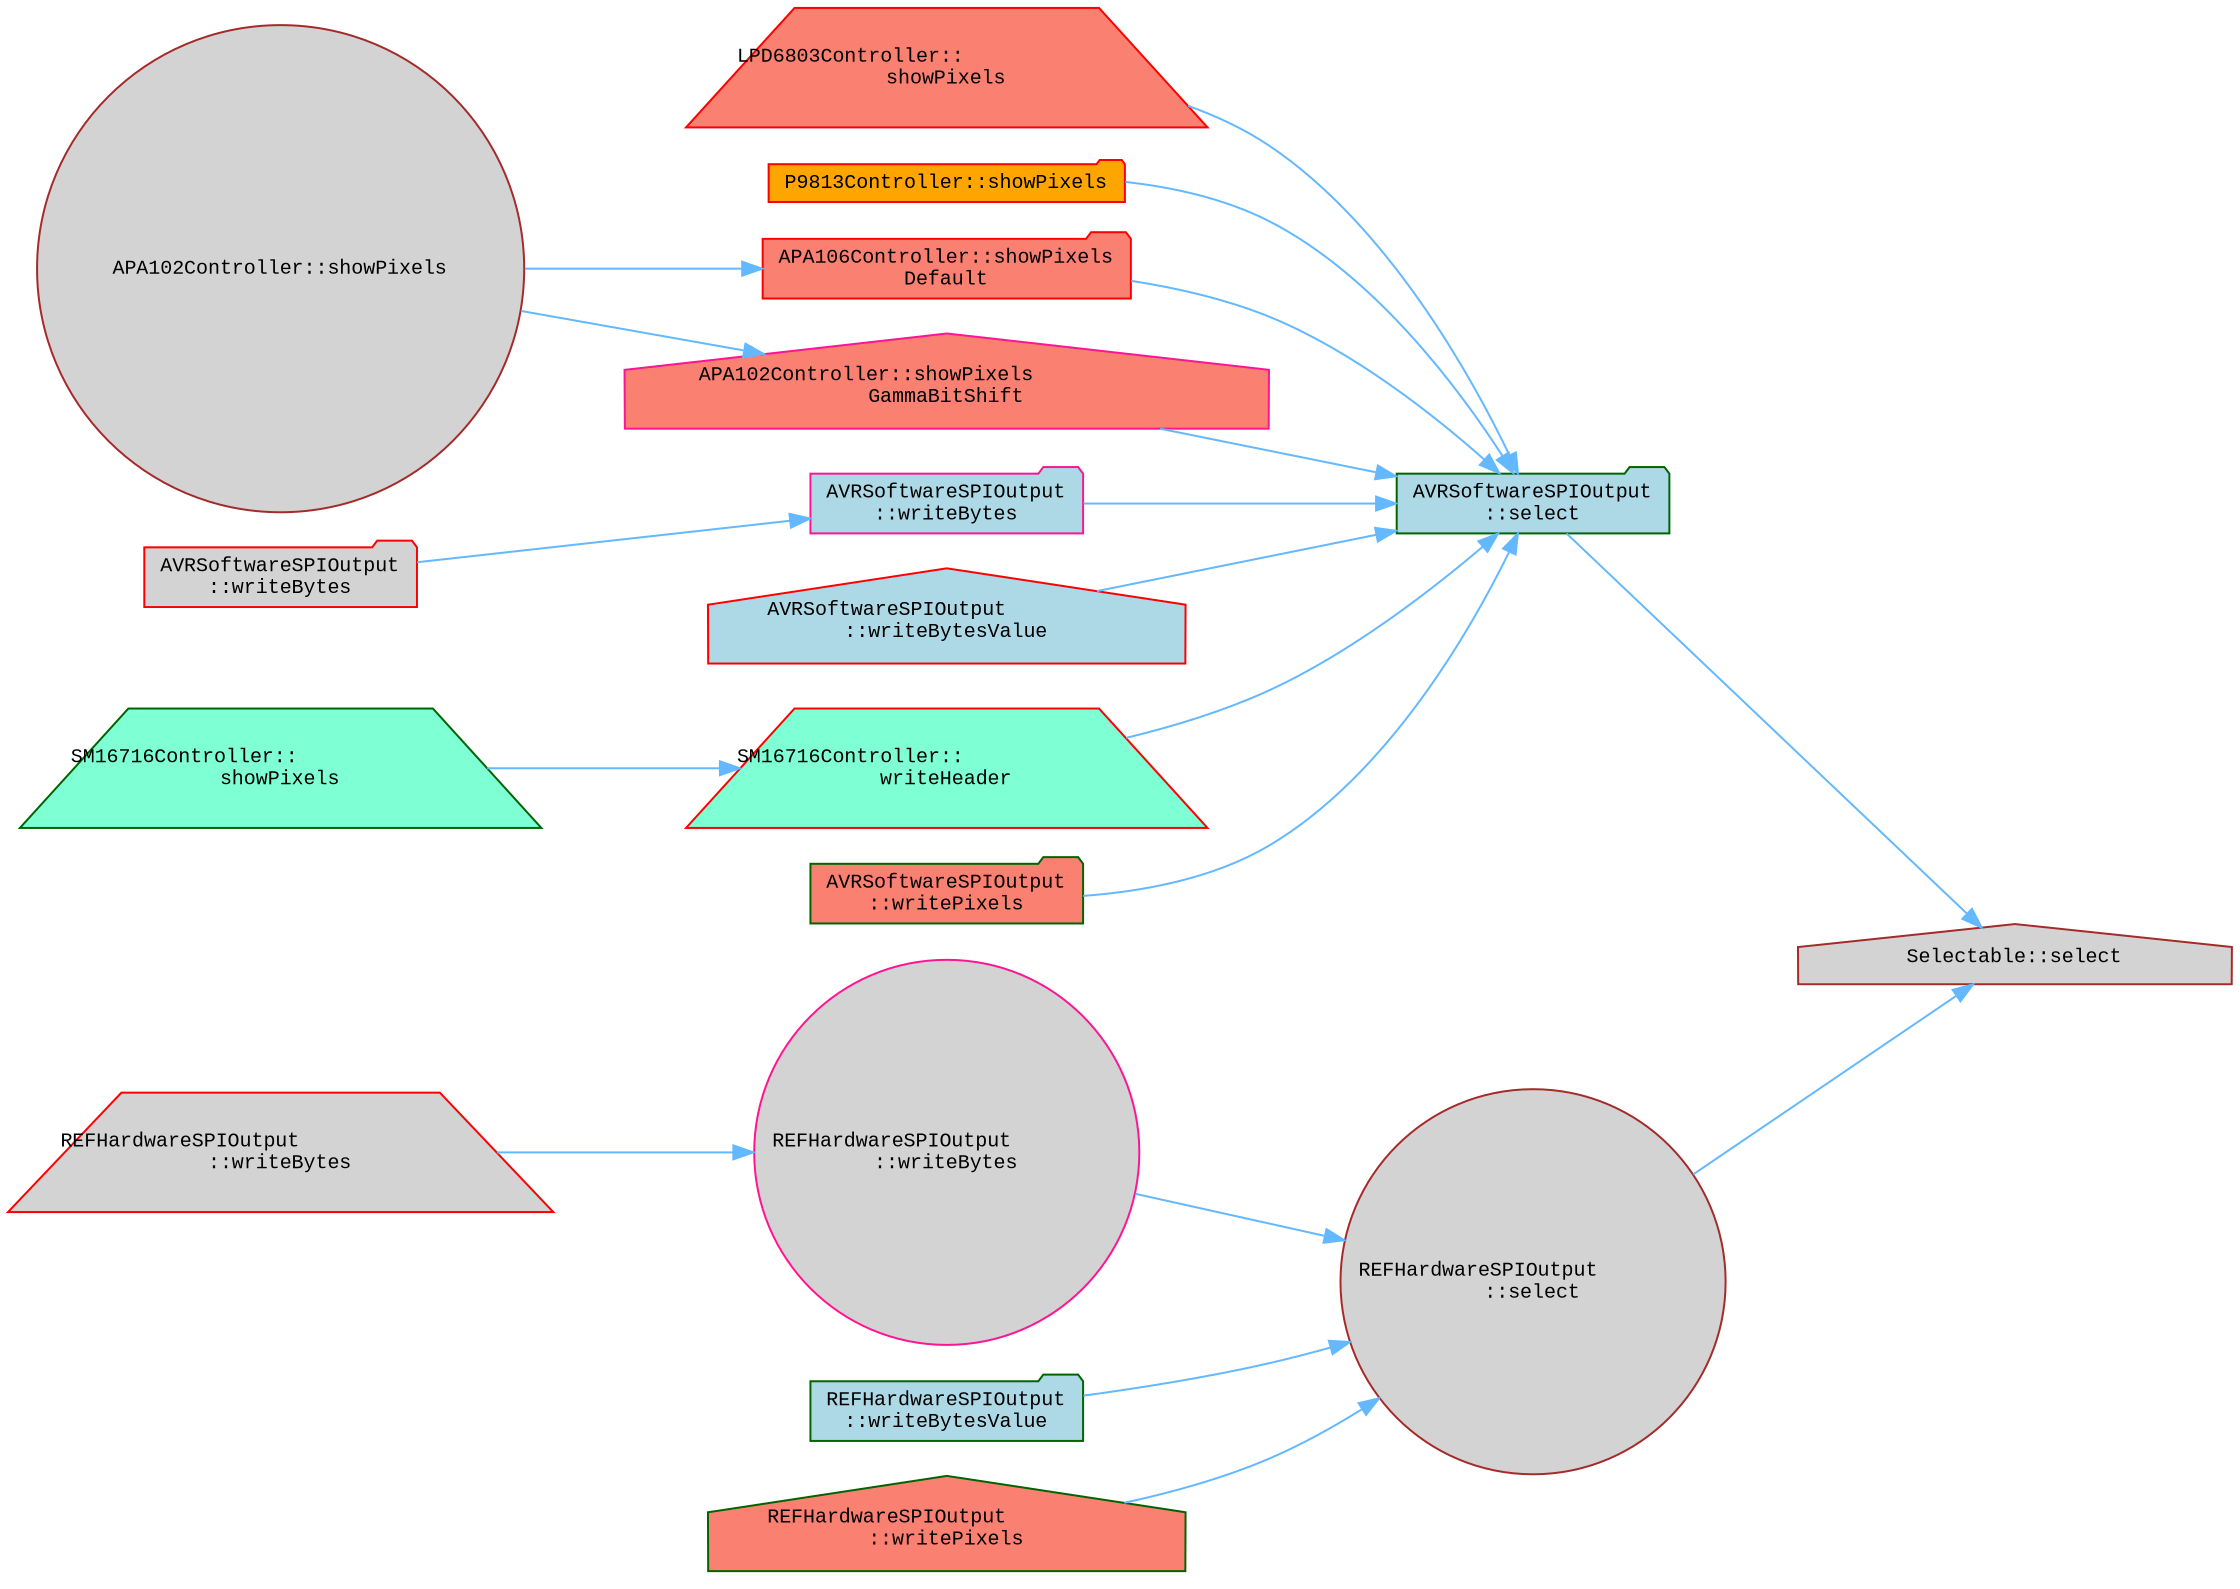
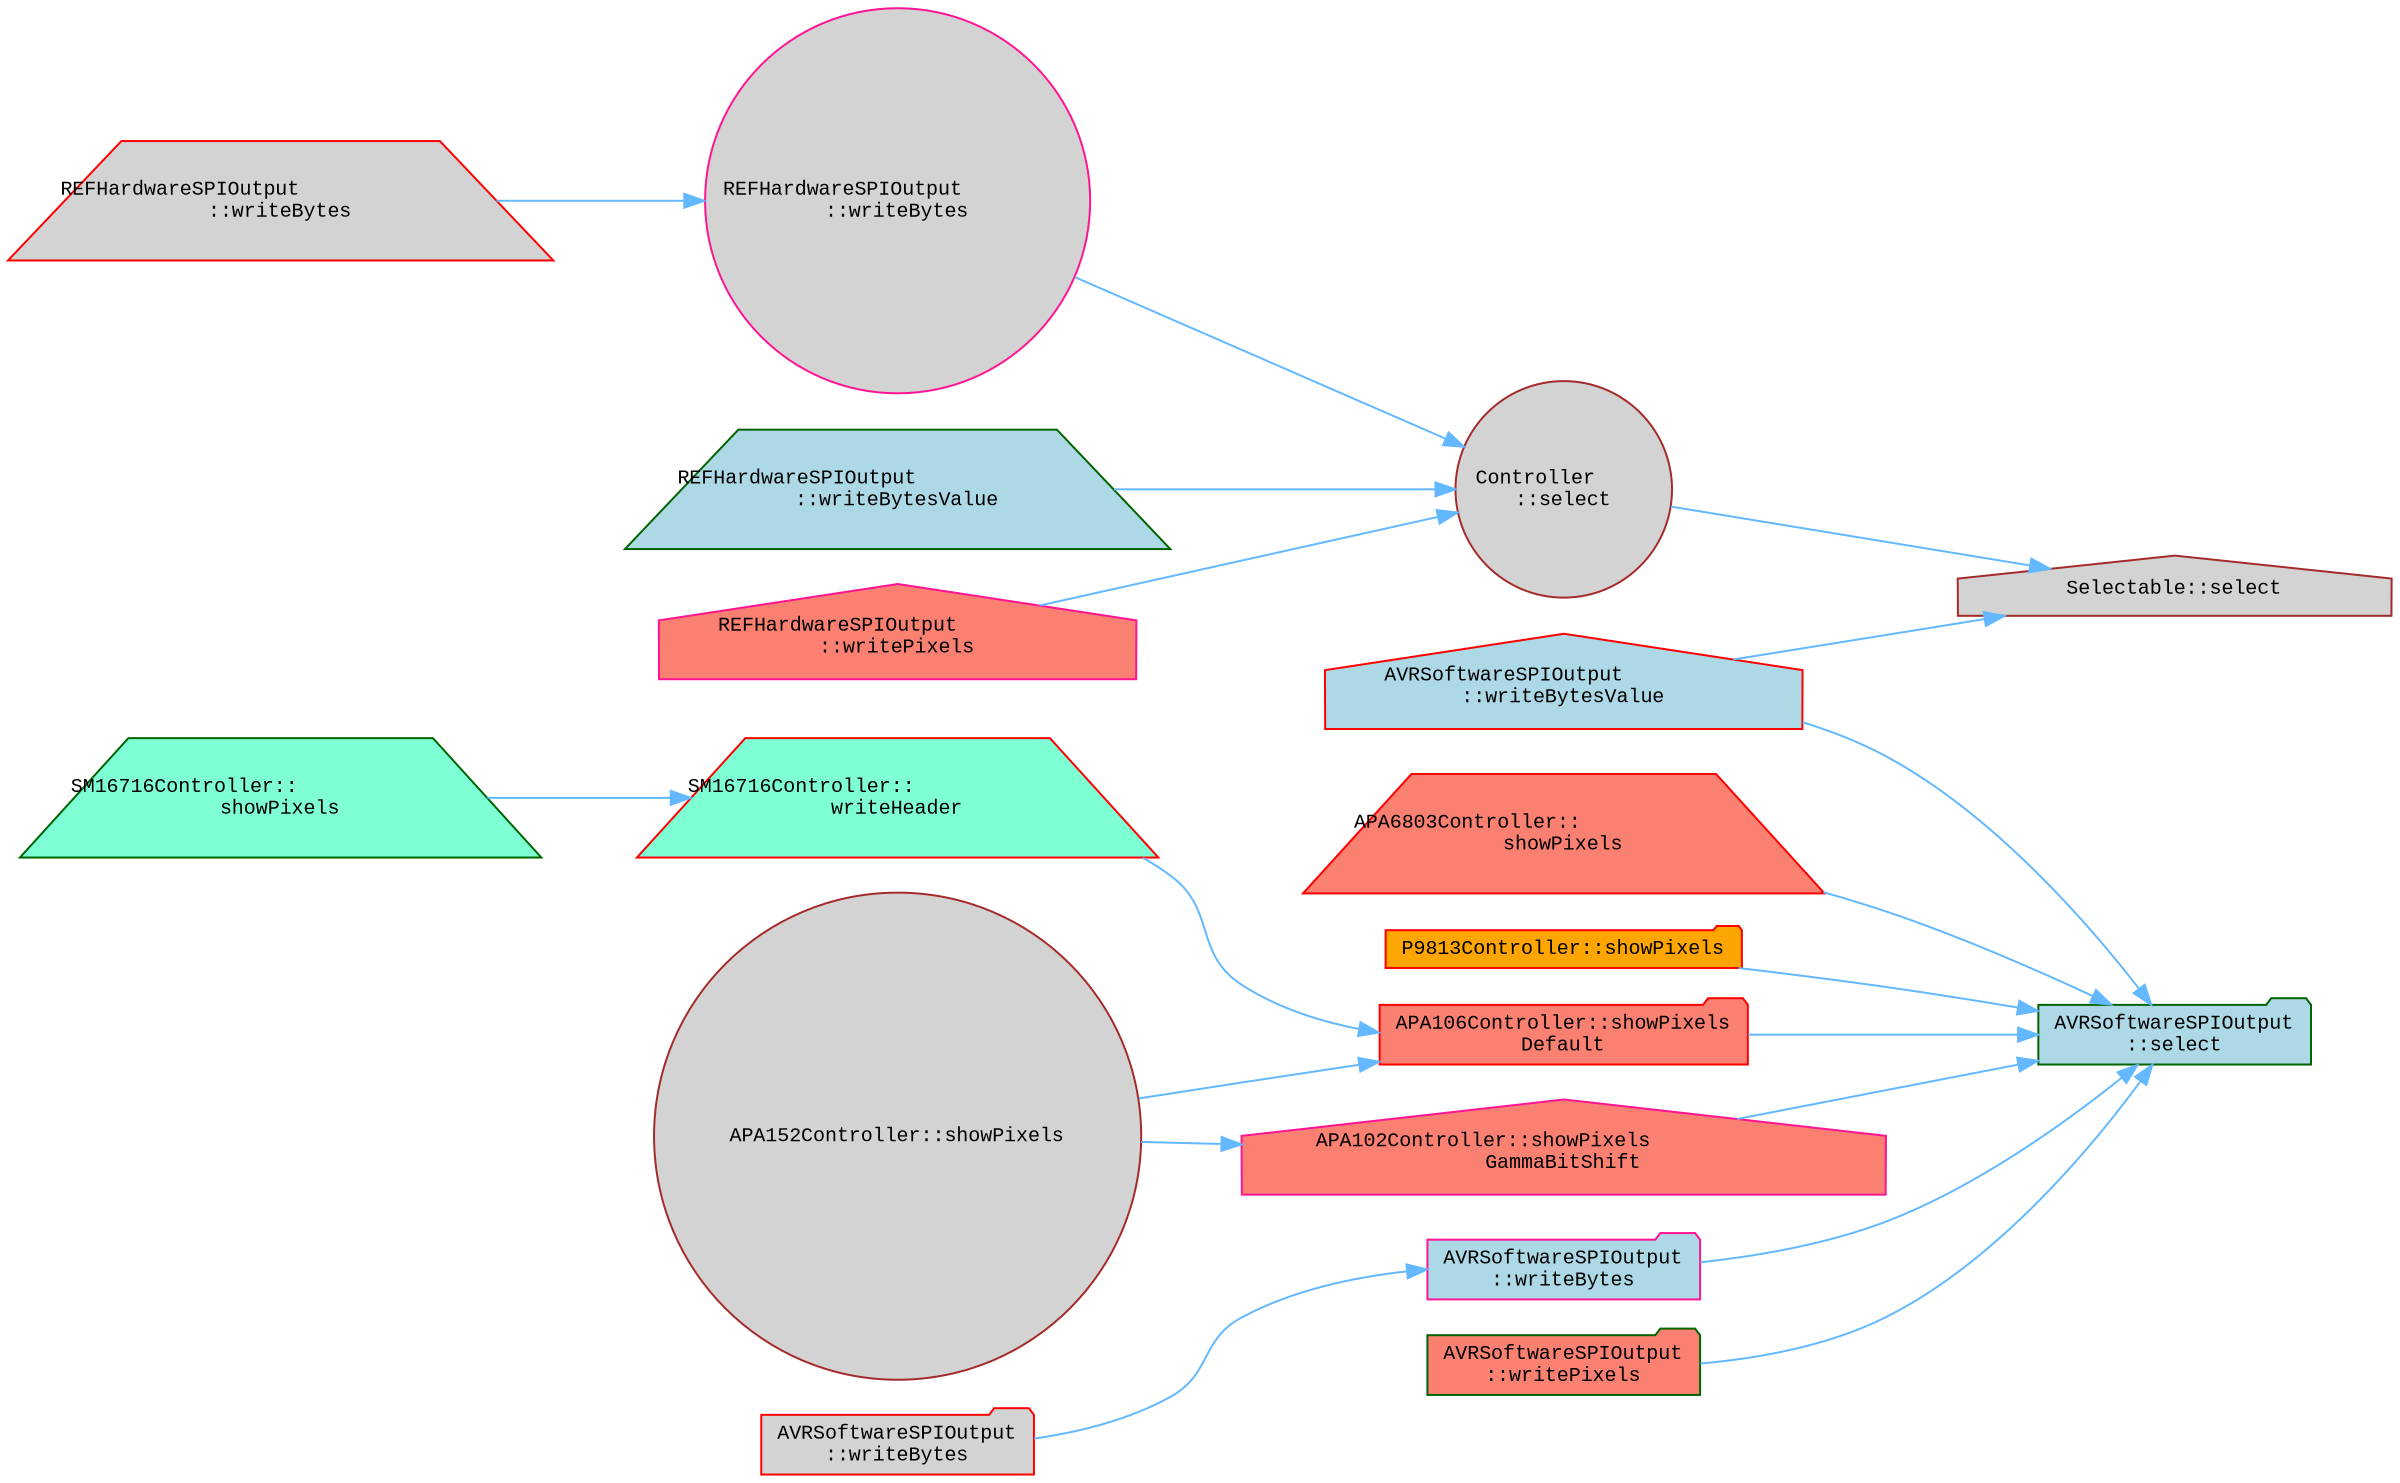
(947, 68) -> (1564, 834)
(281, 269) -> (898, 1136)
(1317, 666) -> (1226, 972)
(1767, 723) -> (1859, 639)
(1533, 1282) -> (1564, 489)
(947, 1411) -> (898, 489)
(947, 1529) -> (898, 637)
